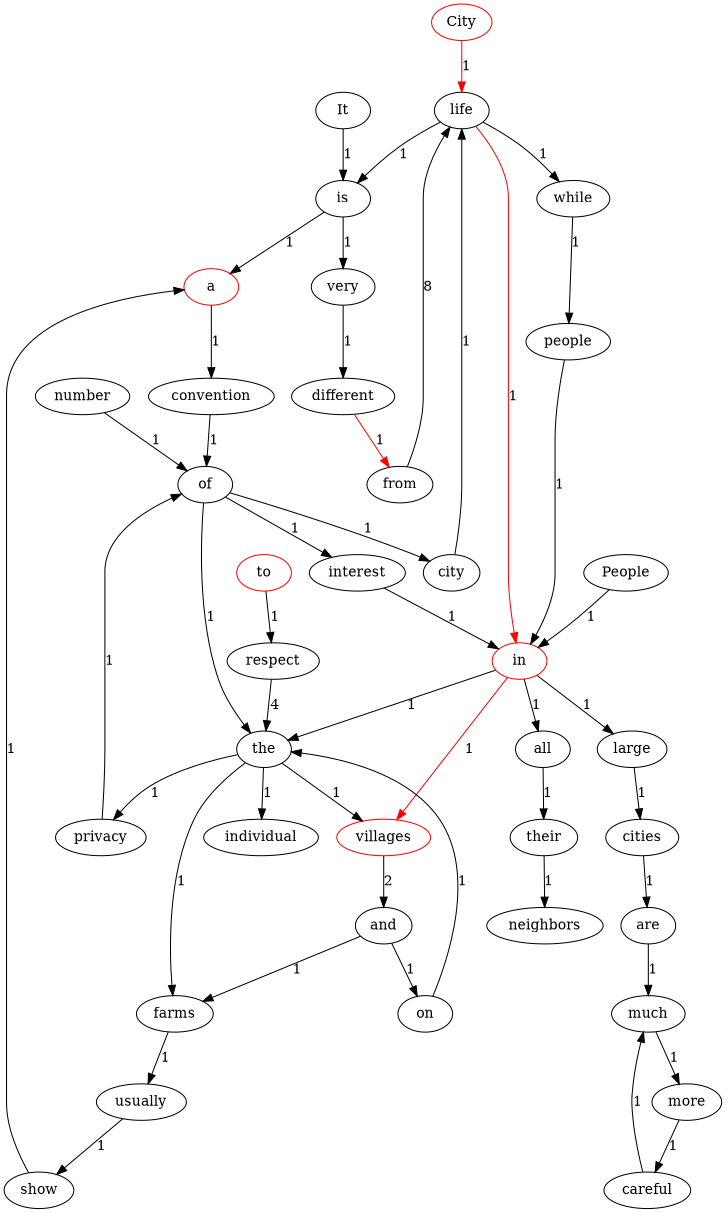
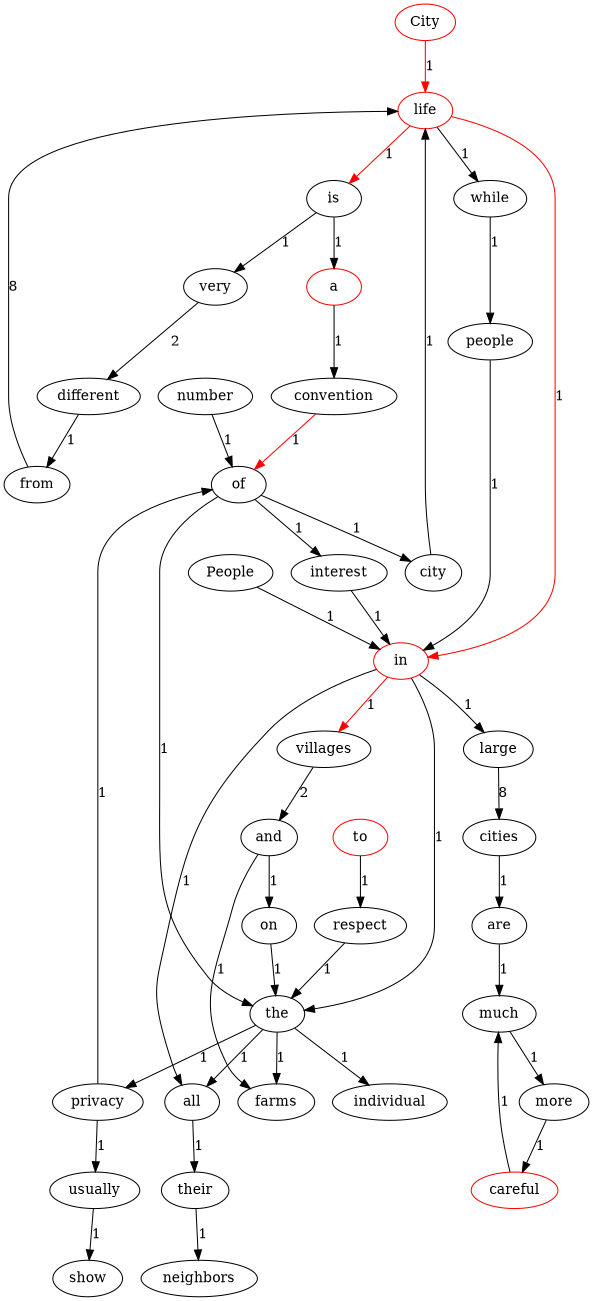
(343, 111) -> none
(462, 111) -> (425, 111)
(401, 146) -> (384, 151)
(348, 342) -> (176, 342)
(209, 435) -> (289, 438)
(369, 436) -> (65, 436)
(7, 679) -> none
(275, 705) -> (328, 970)
(318, 789) -> (239, 1054)
(642, 793) -> (503, 793)
(384, 837) -> (324, 749)
(160, 1053) -> (96, 1141)
(647, 1190) -> (515, 1190)
